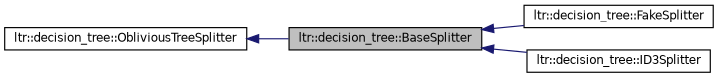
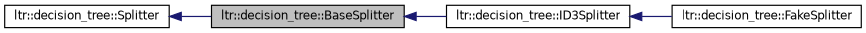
(509, 27) -> (657, 16)
(126, 39) -> (87, 16)
